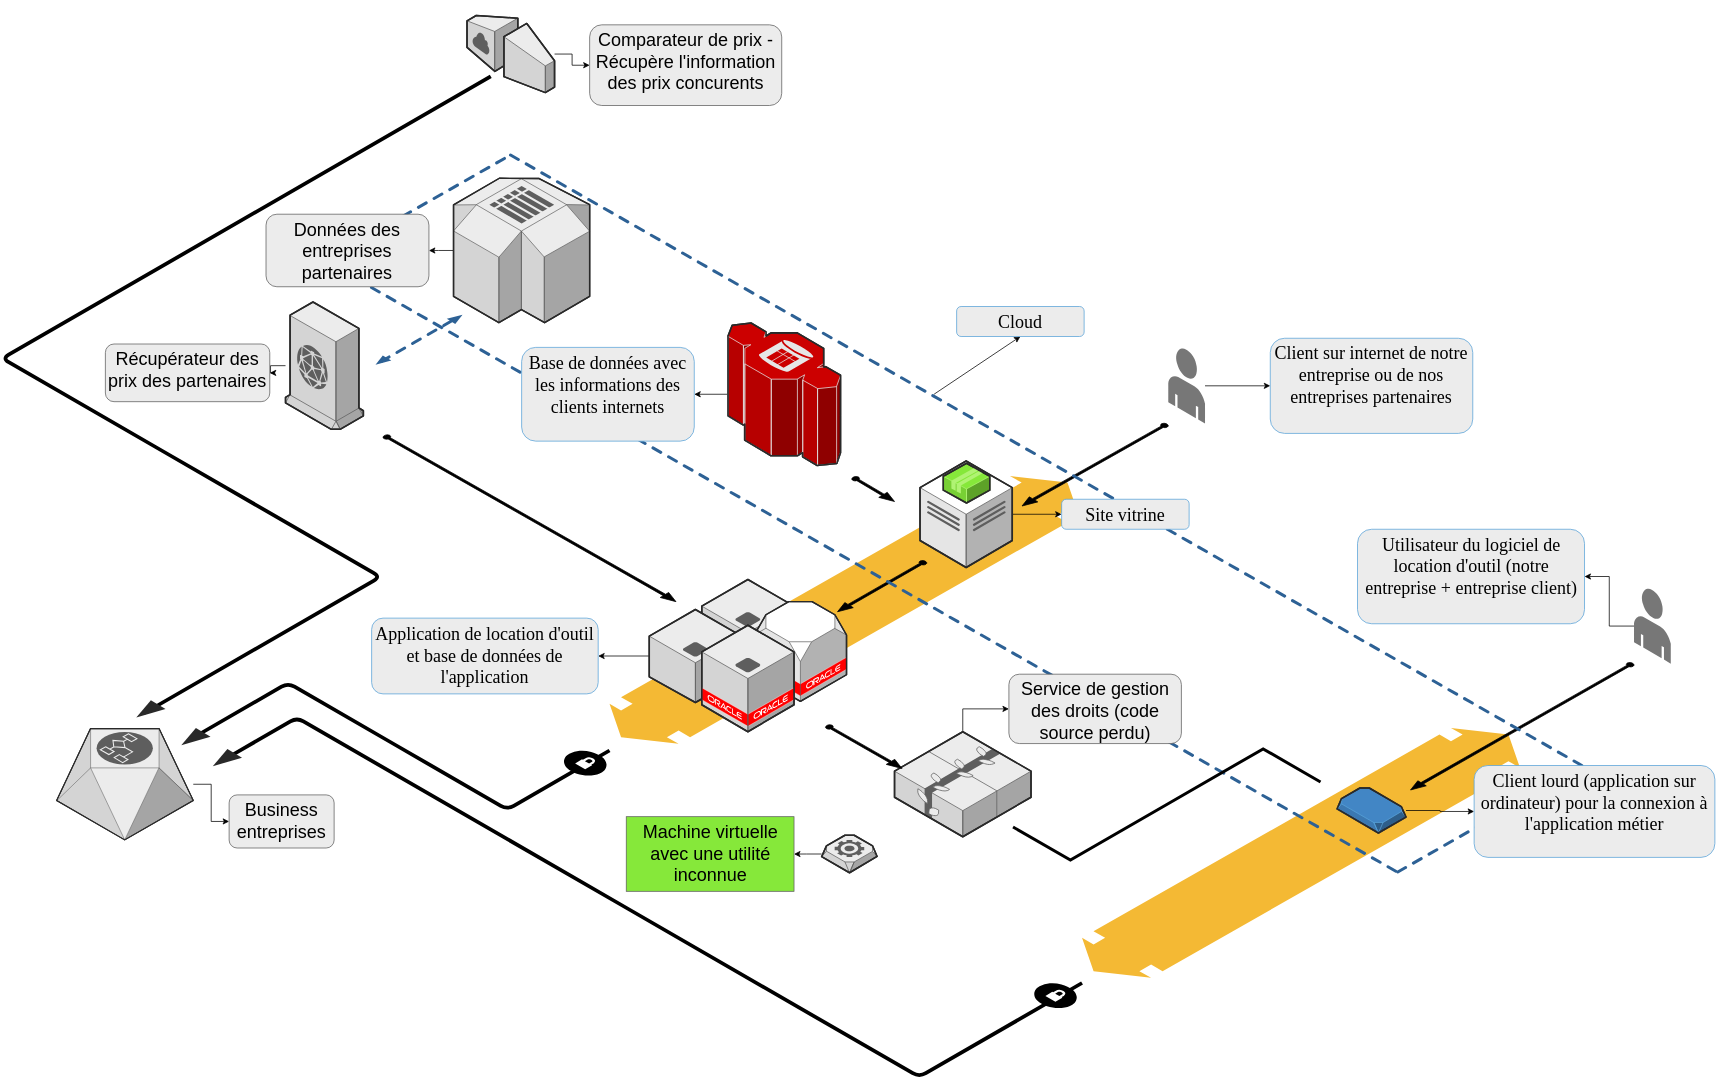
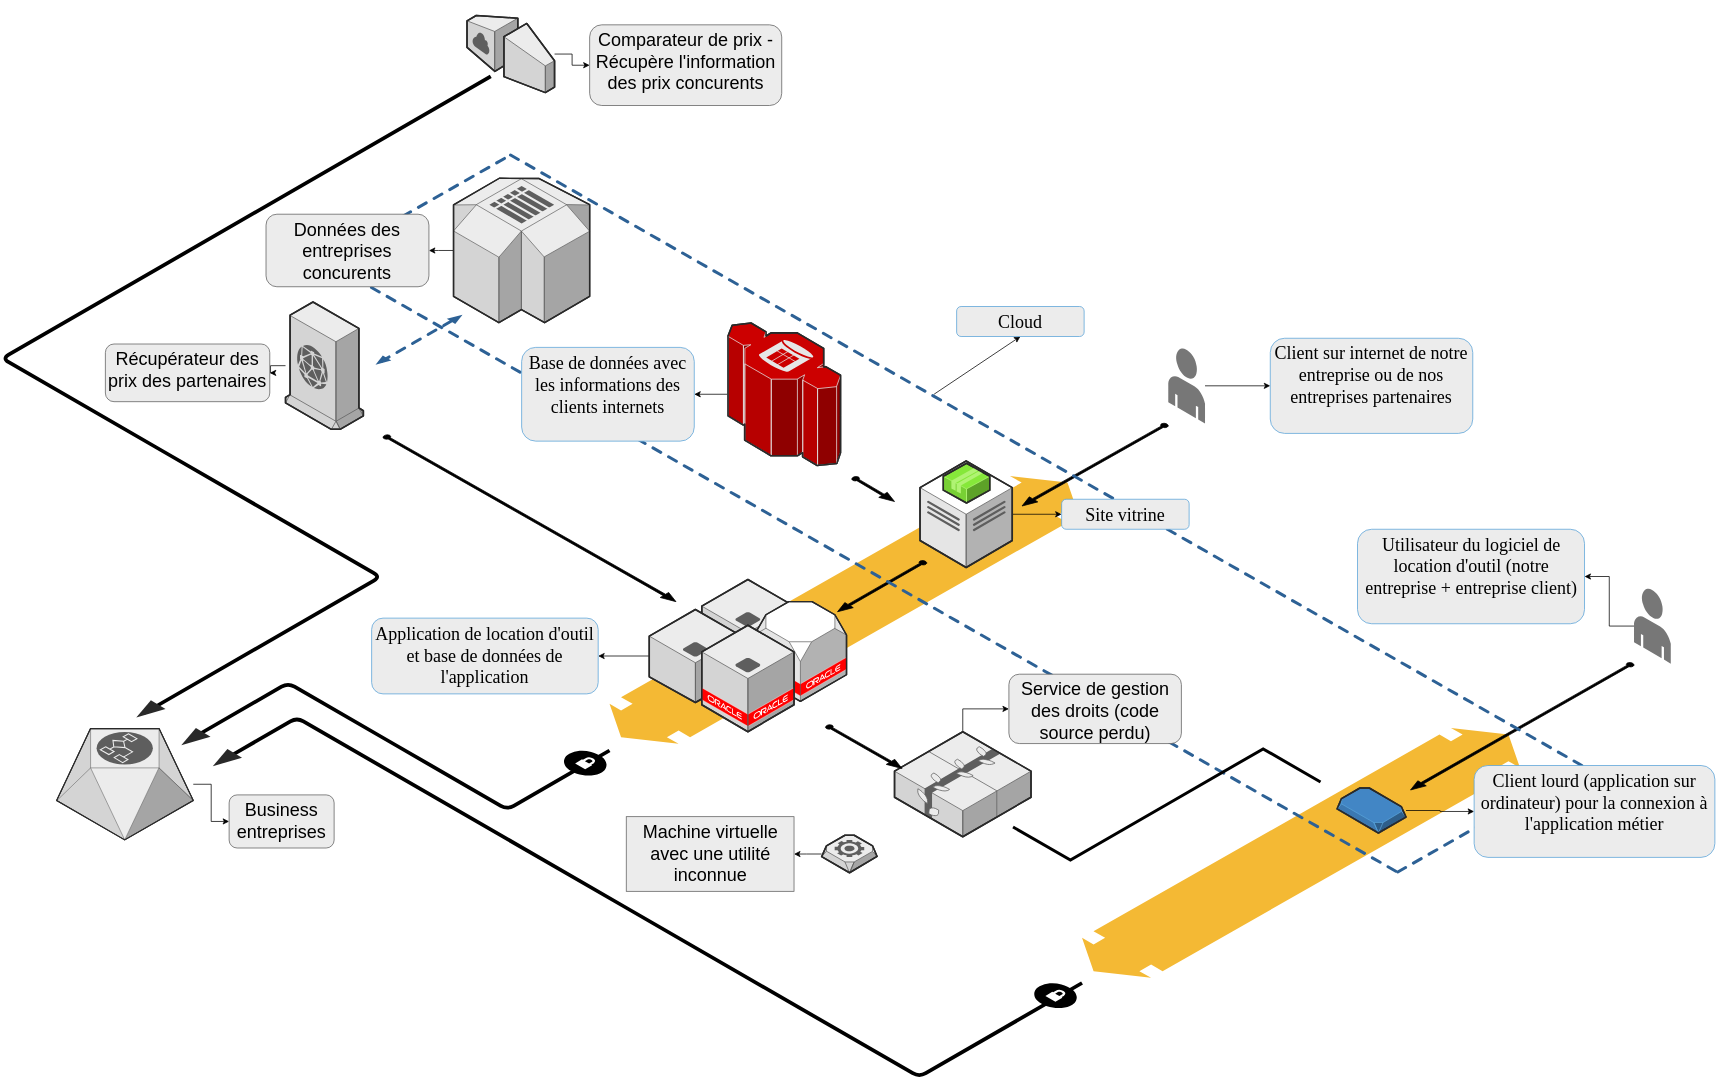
(347, 230) -> (347, 230)
(710, 854) -> (710, 854)
